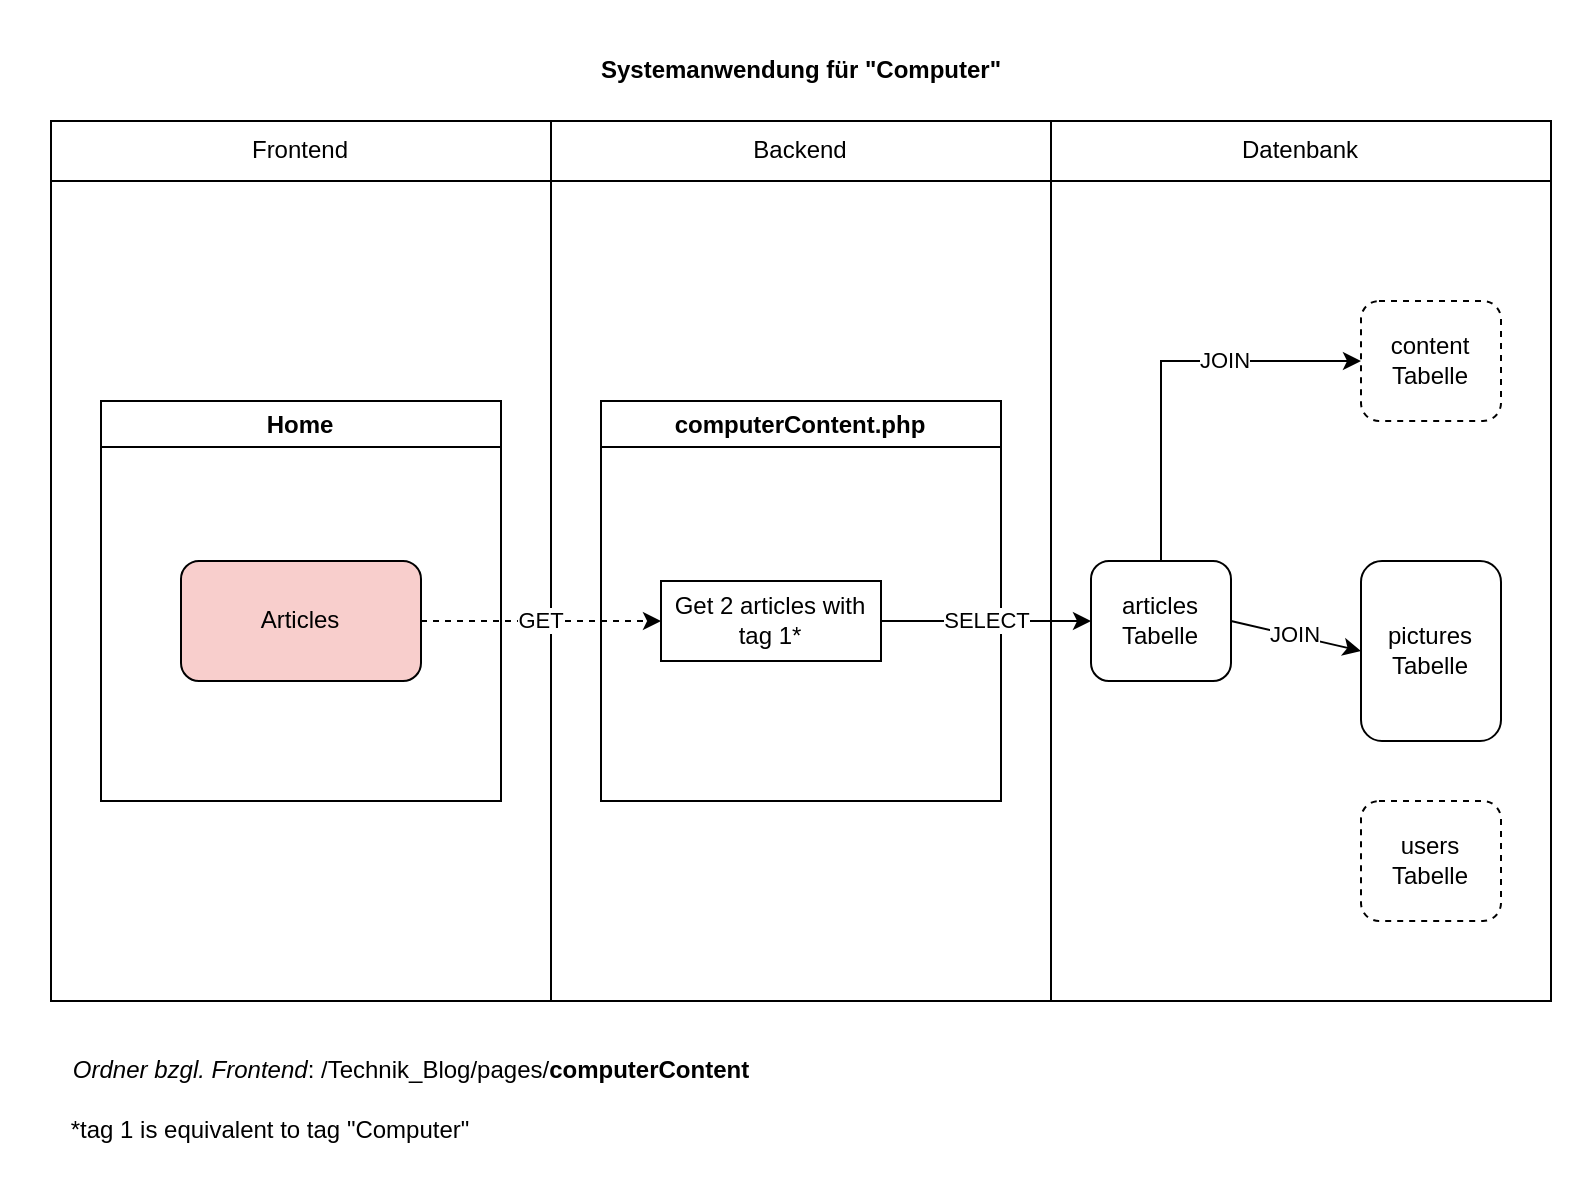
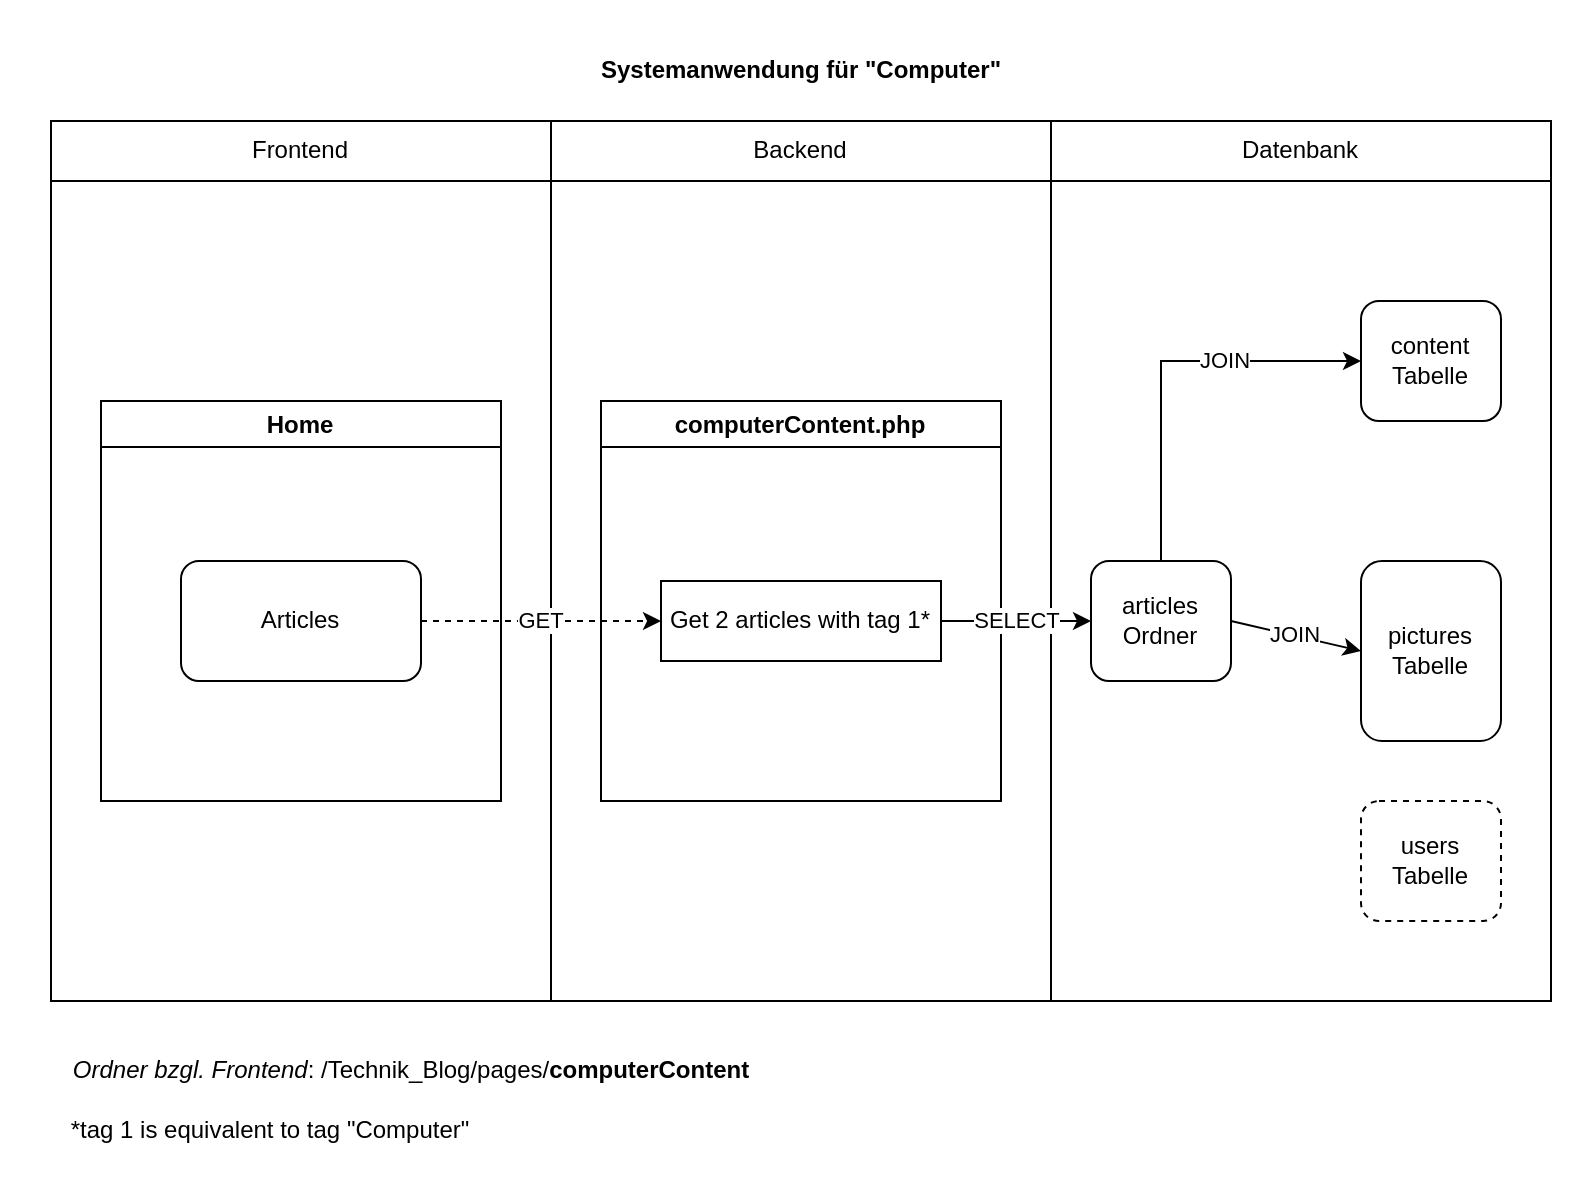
(1431, 361) -> (1431, 361)
(301, 621) -> (301, 621)
(771, 621) -> (801, 621)
(1161, 621) -> (1161, 621)
